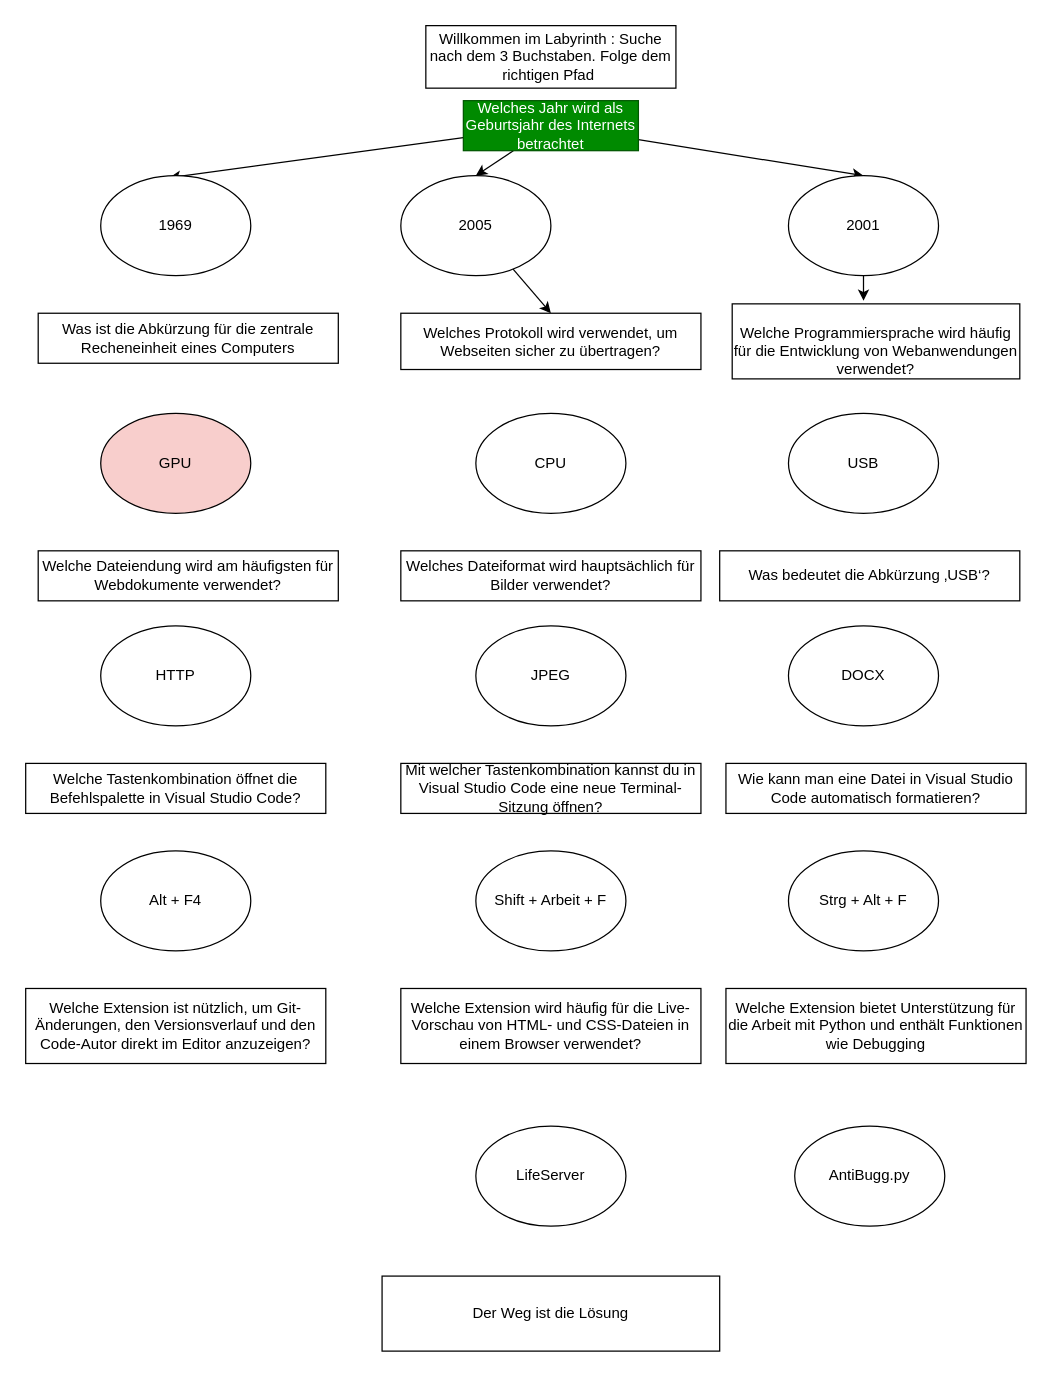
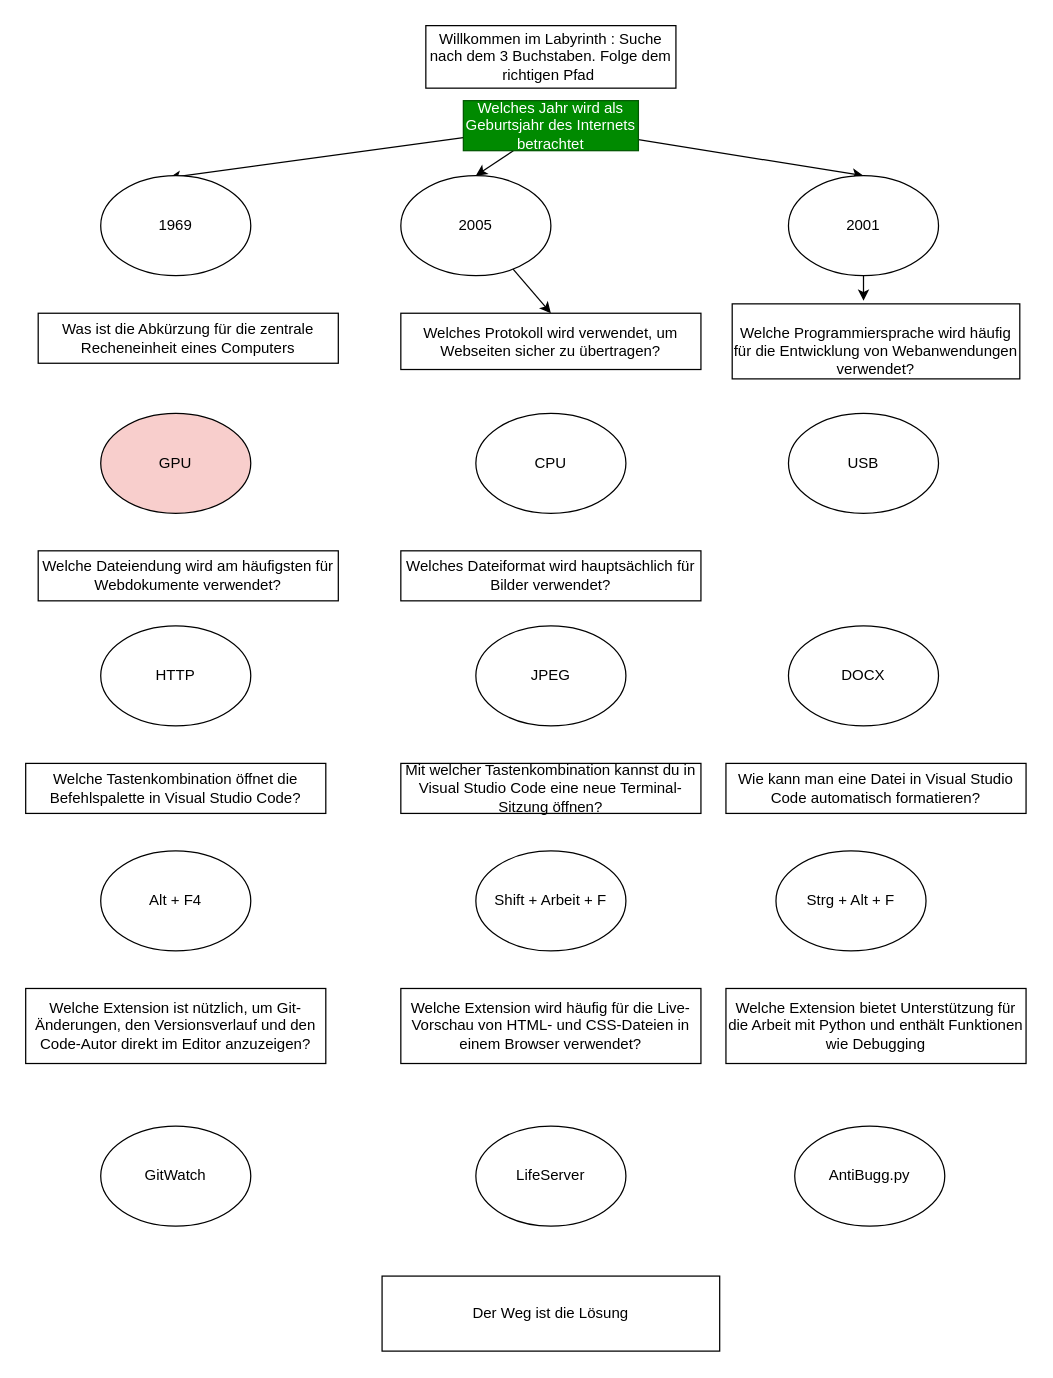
(869, 576) -> none
(863, 901) -> (851, 901)
none -> (176, 1176)
